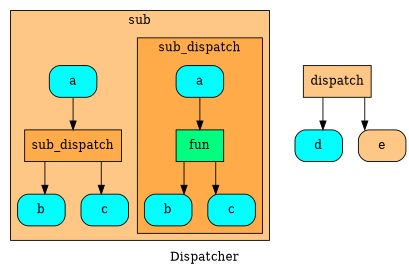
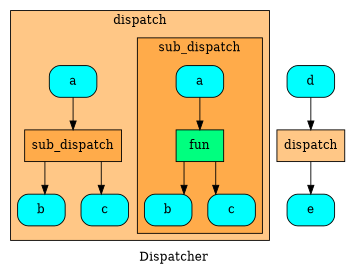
(140, 21) -> (140, 21)
(323, 109) -> (311, 109)
(382, 146) -> (311, 210)
